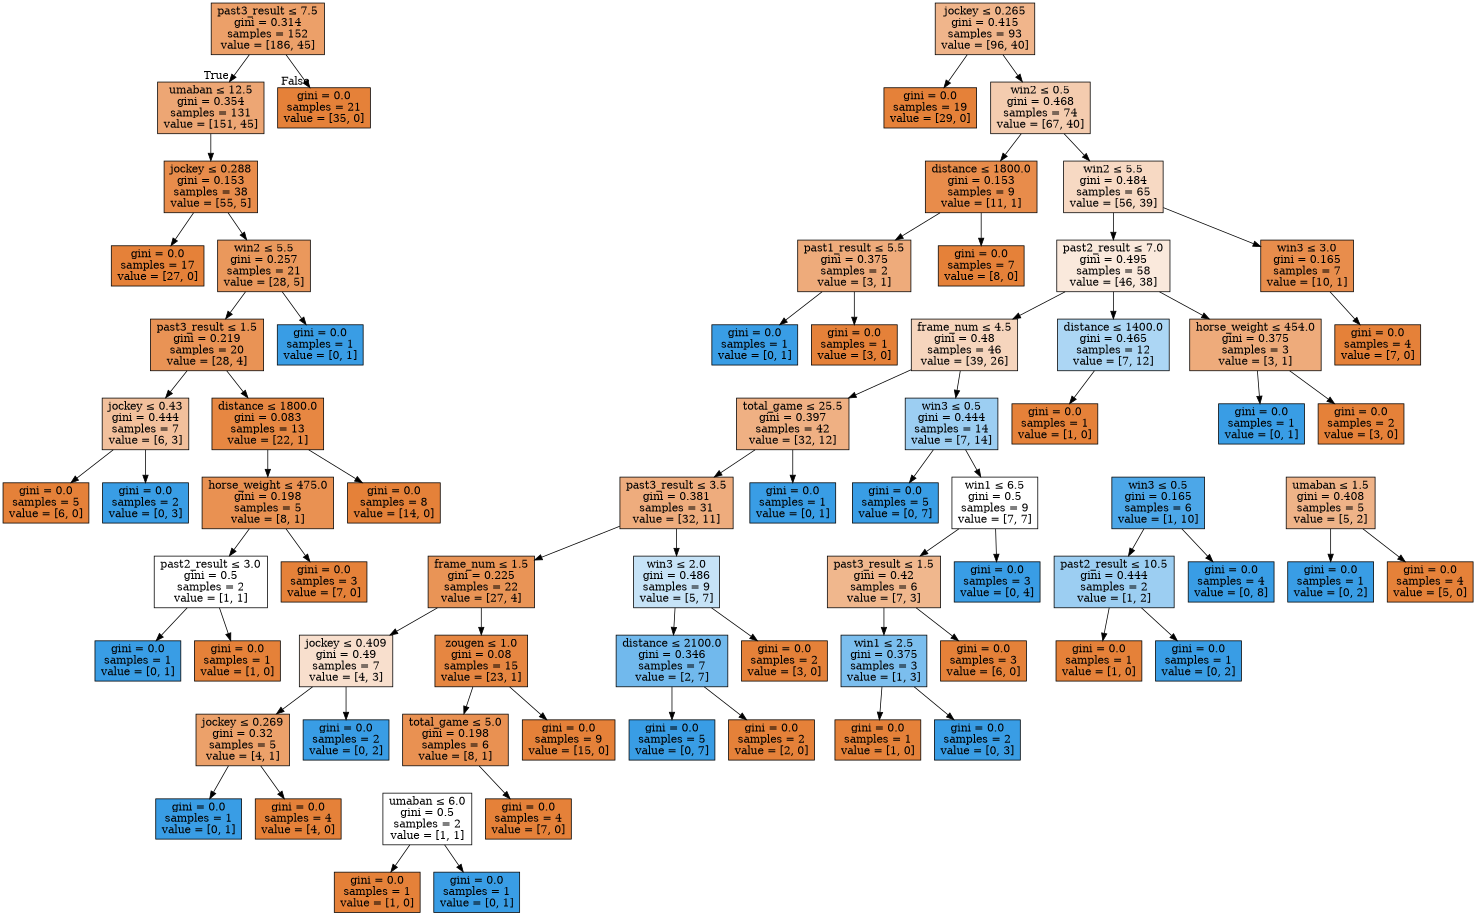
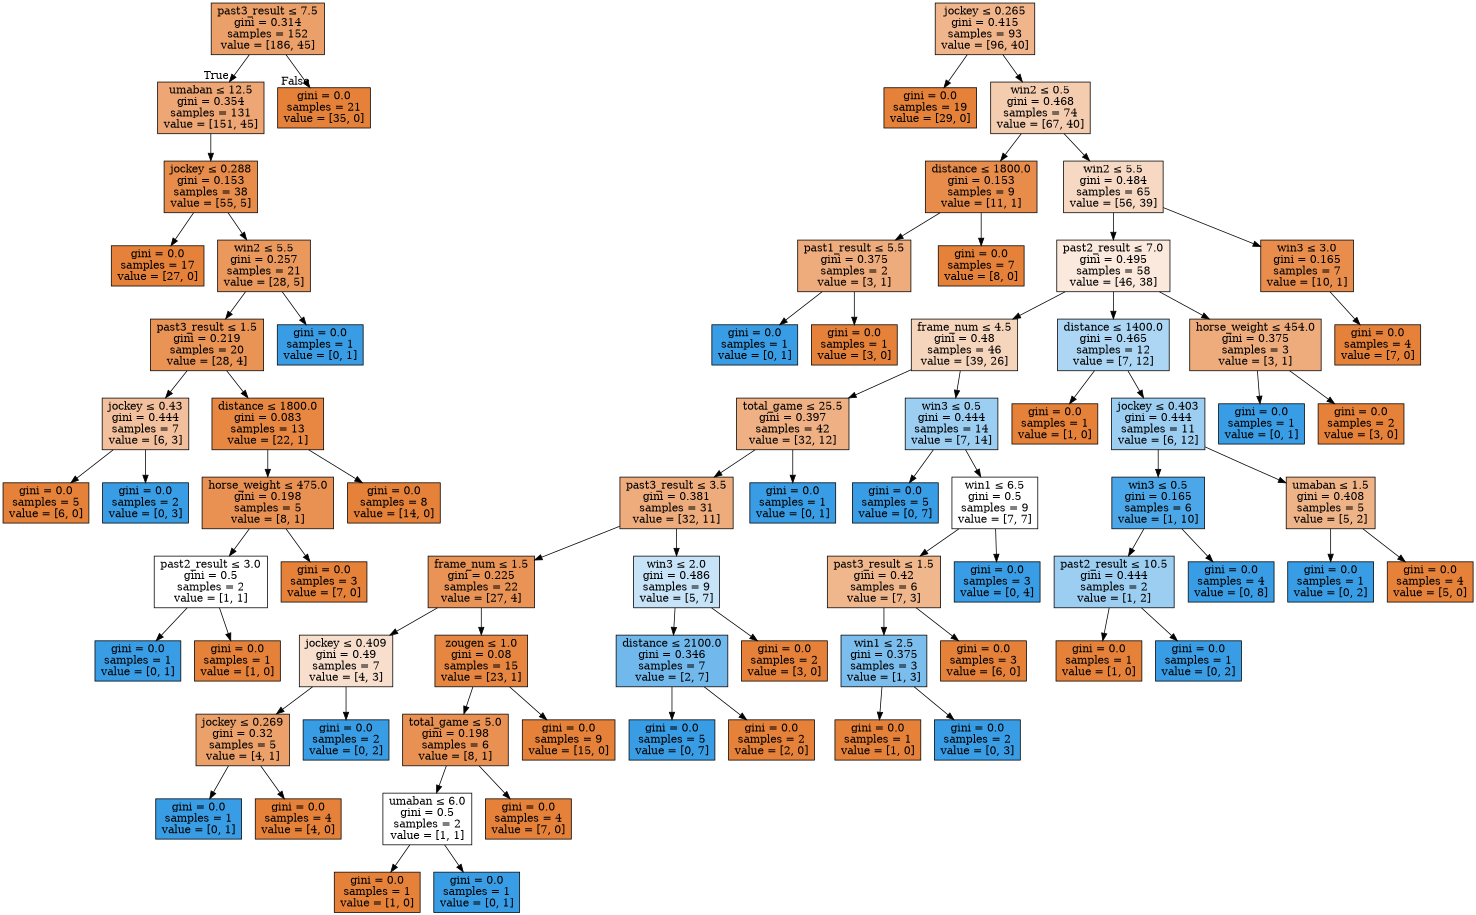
none -> (1158, 424)
none -> (443, 776)
